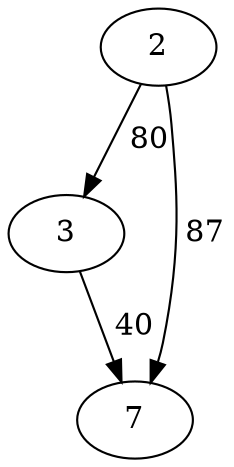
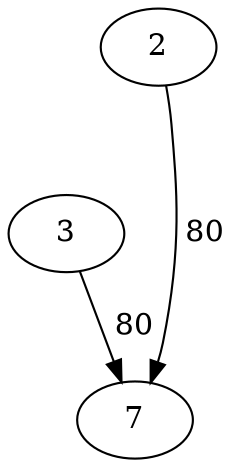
(117, 131) -> none
(200, 234) -> (200, 234)
(130, 327) -> (130, 327)
